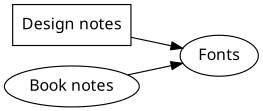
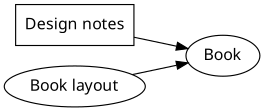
(219, 56) -> (223, 56)
(72, 86) -> (75, 86)
